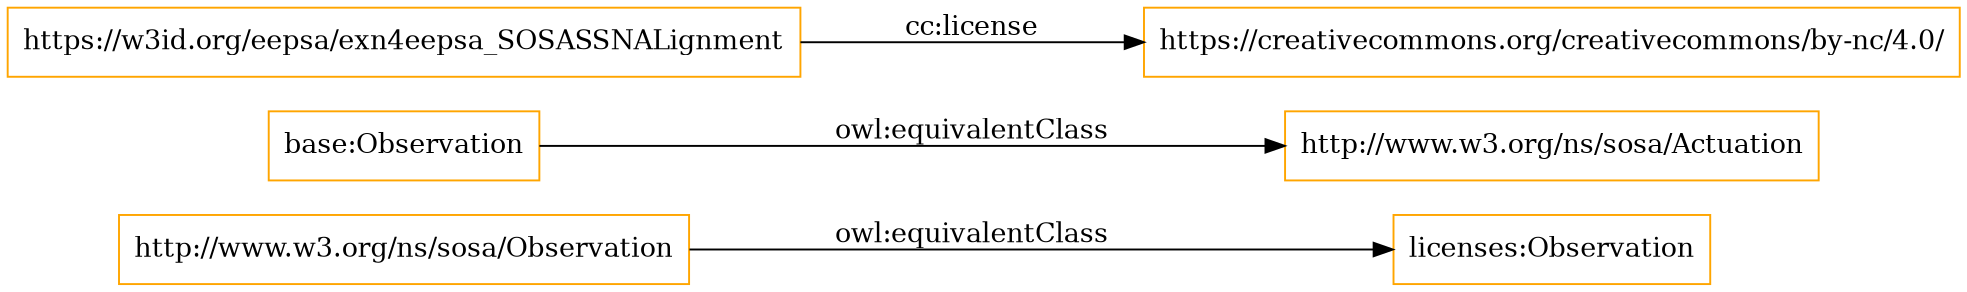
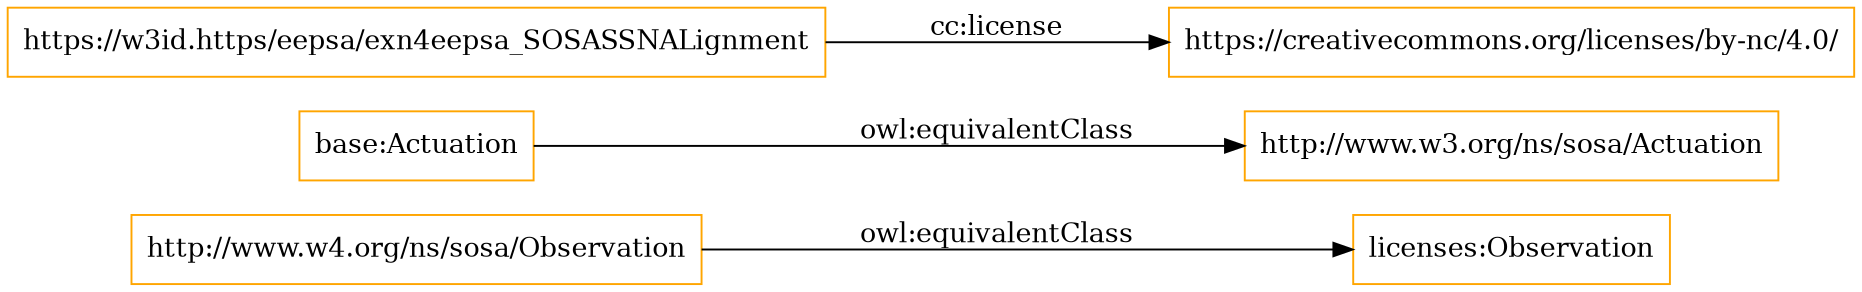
(404, 42) -> (417, 42)
(1552, 42) -> (1512, 42)
(404, 146) -> (417, 146)
(404, 250) -> (417, 250)
